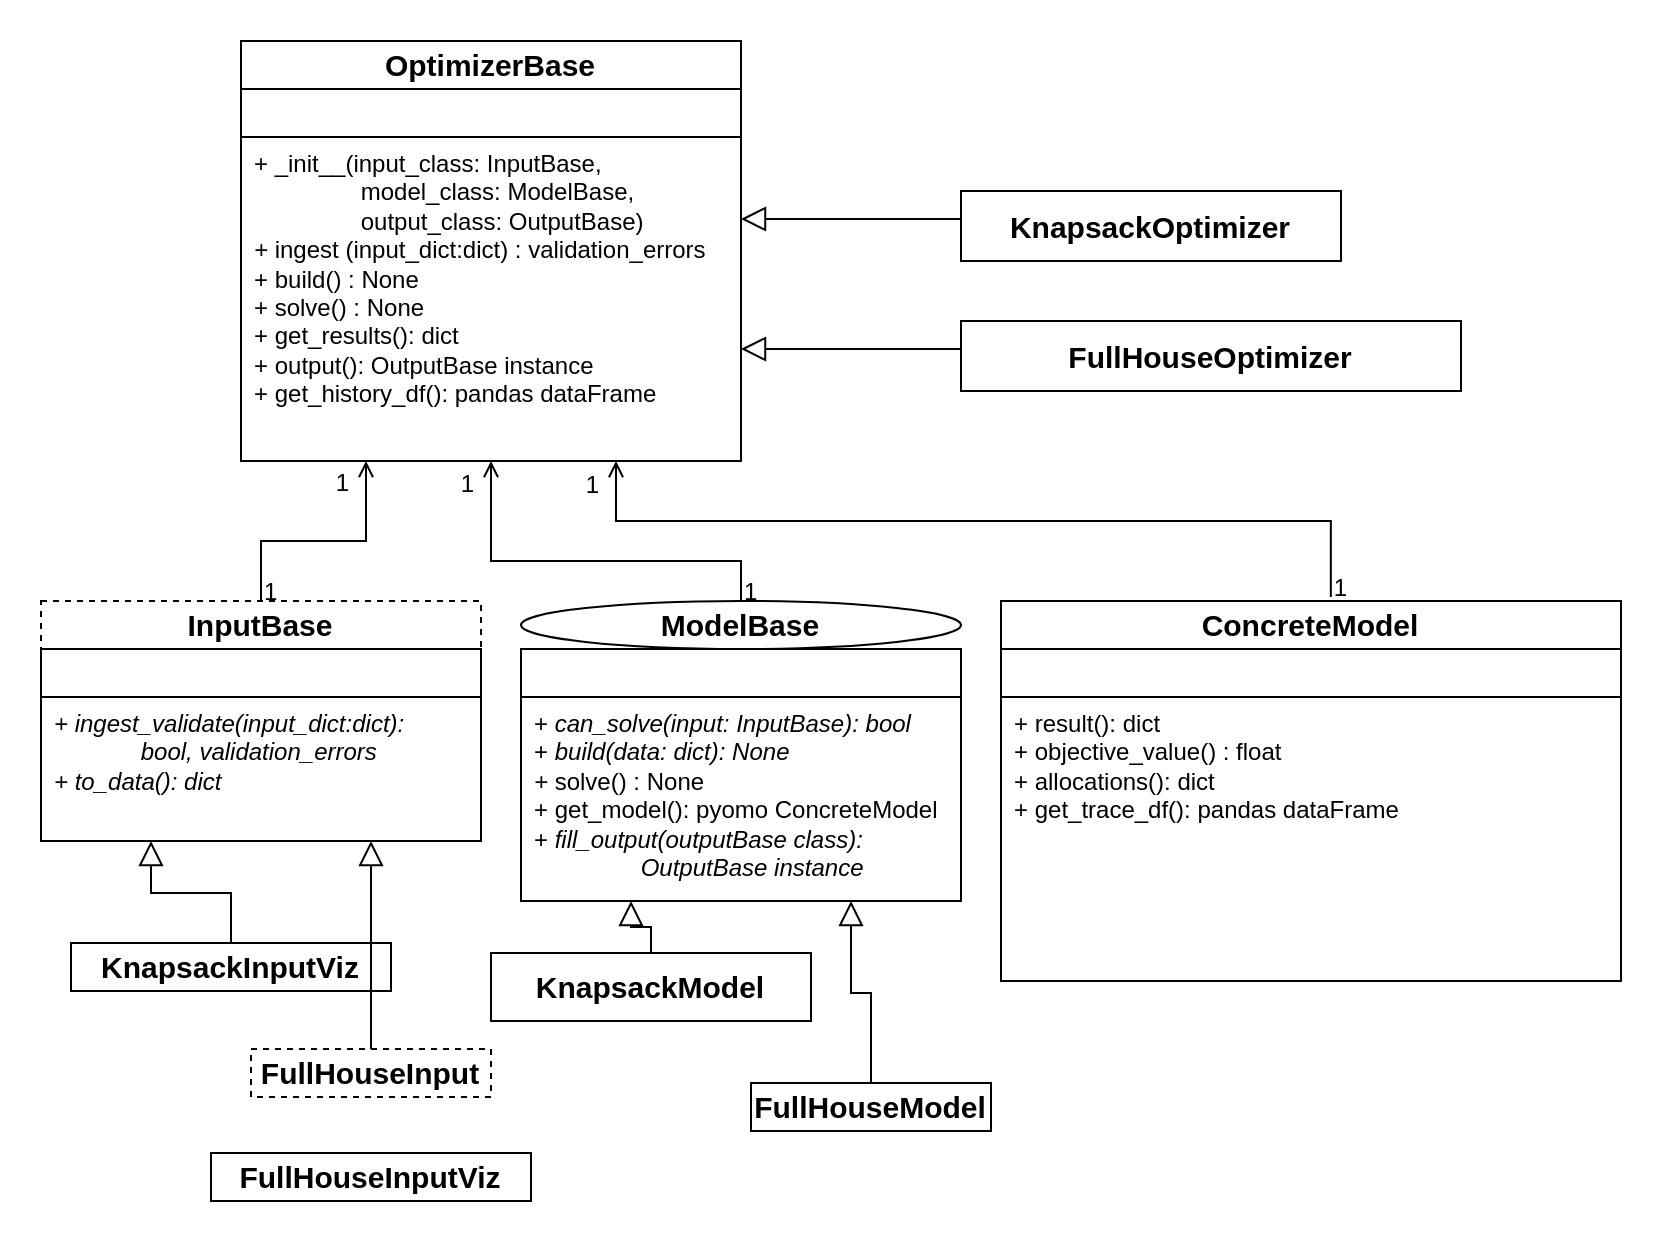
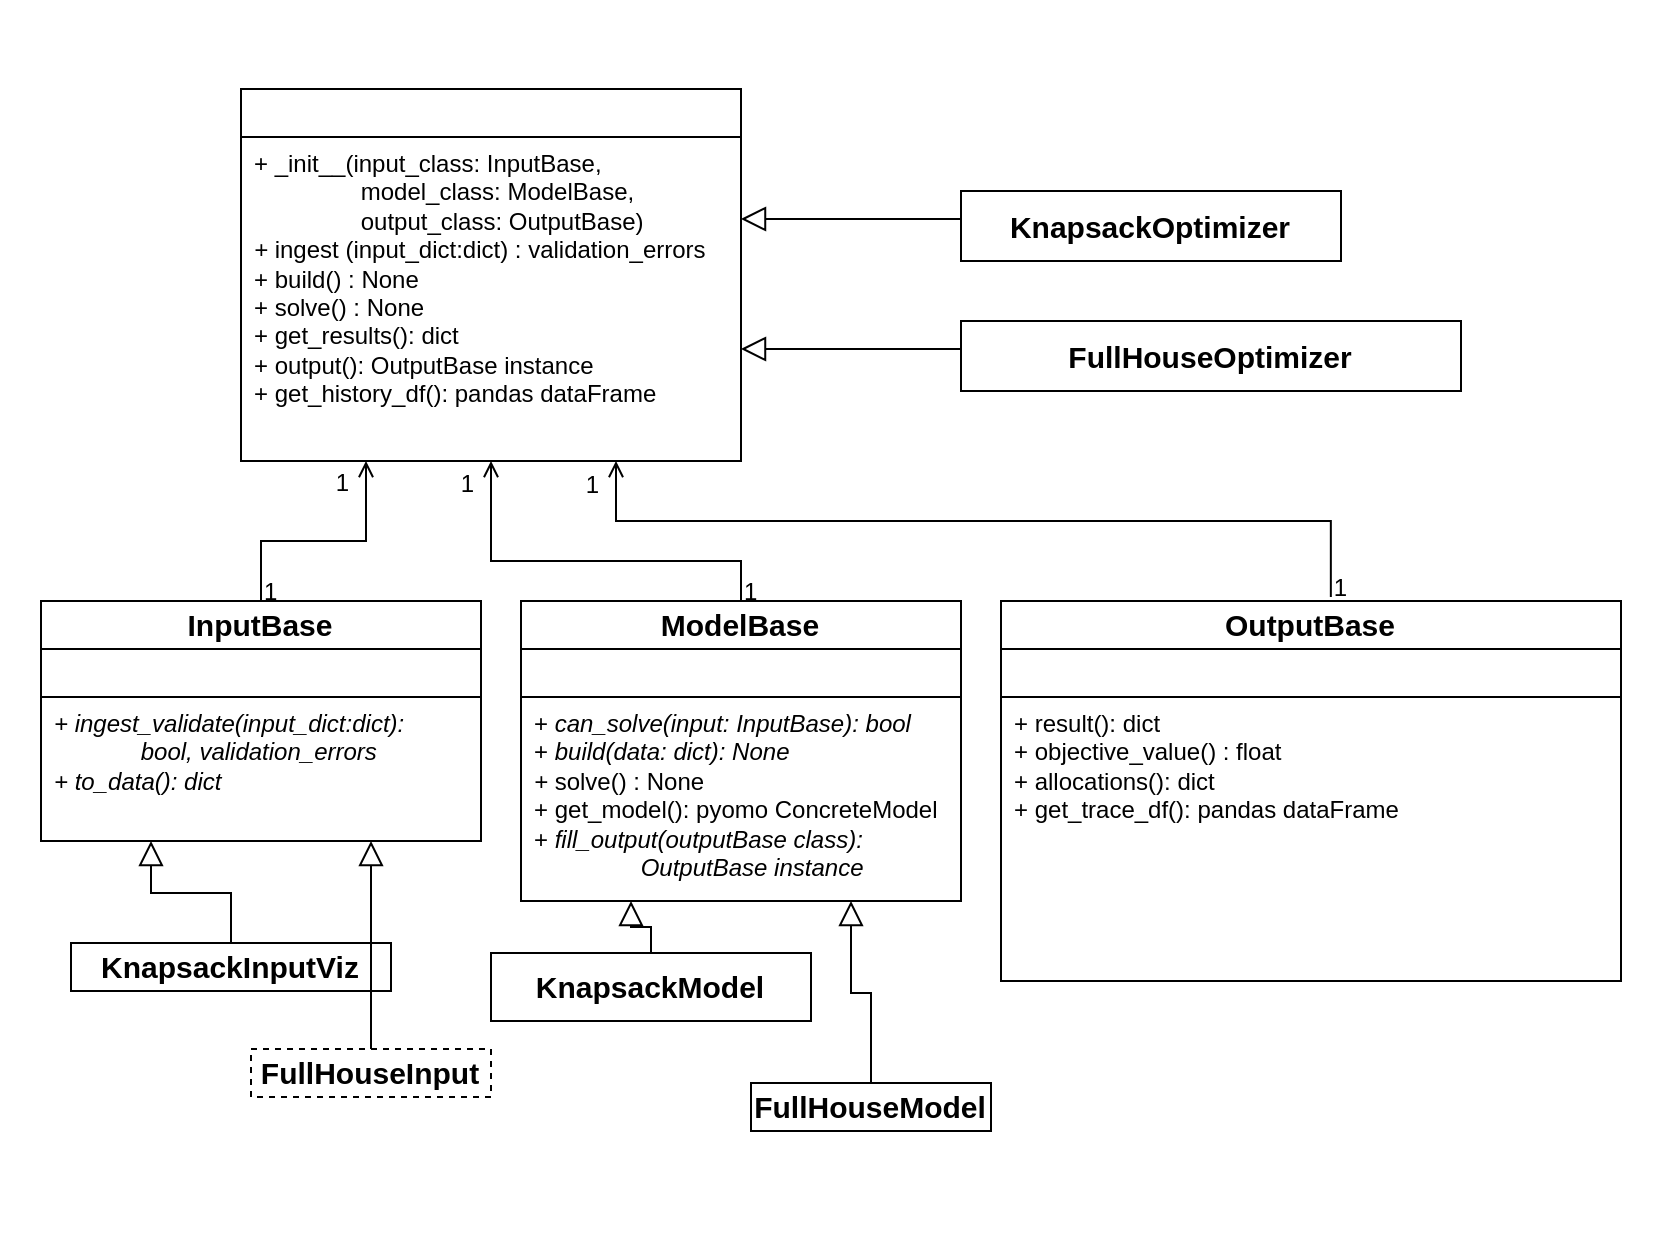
(491, 65) -> none
(261, 625) -> (261, 625)
(741, 625) -> (741, 625)
(1311, 625) -> (1311, 625)
(371, 1177) -> none
